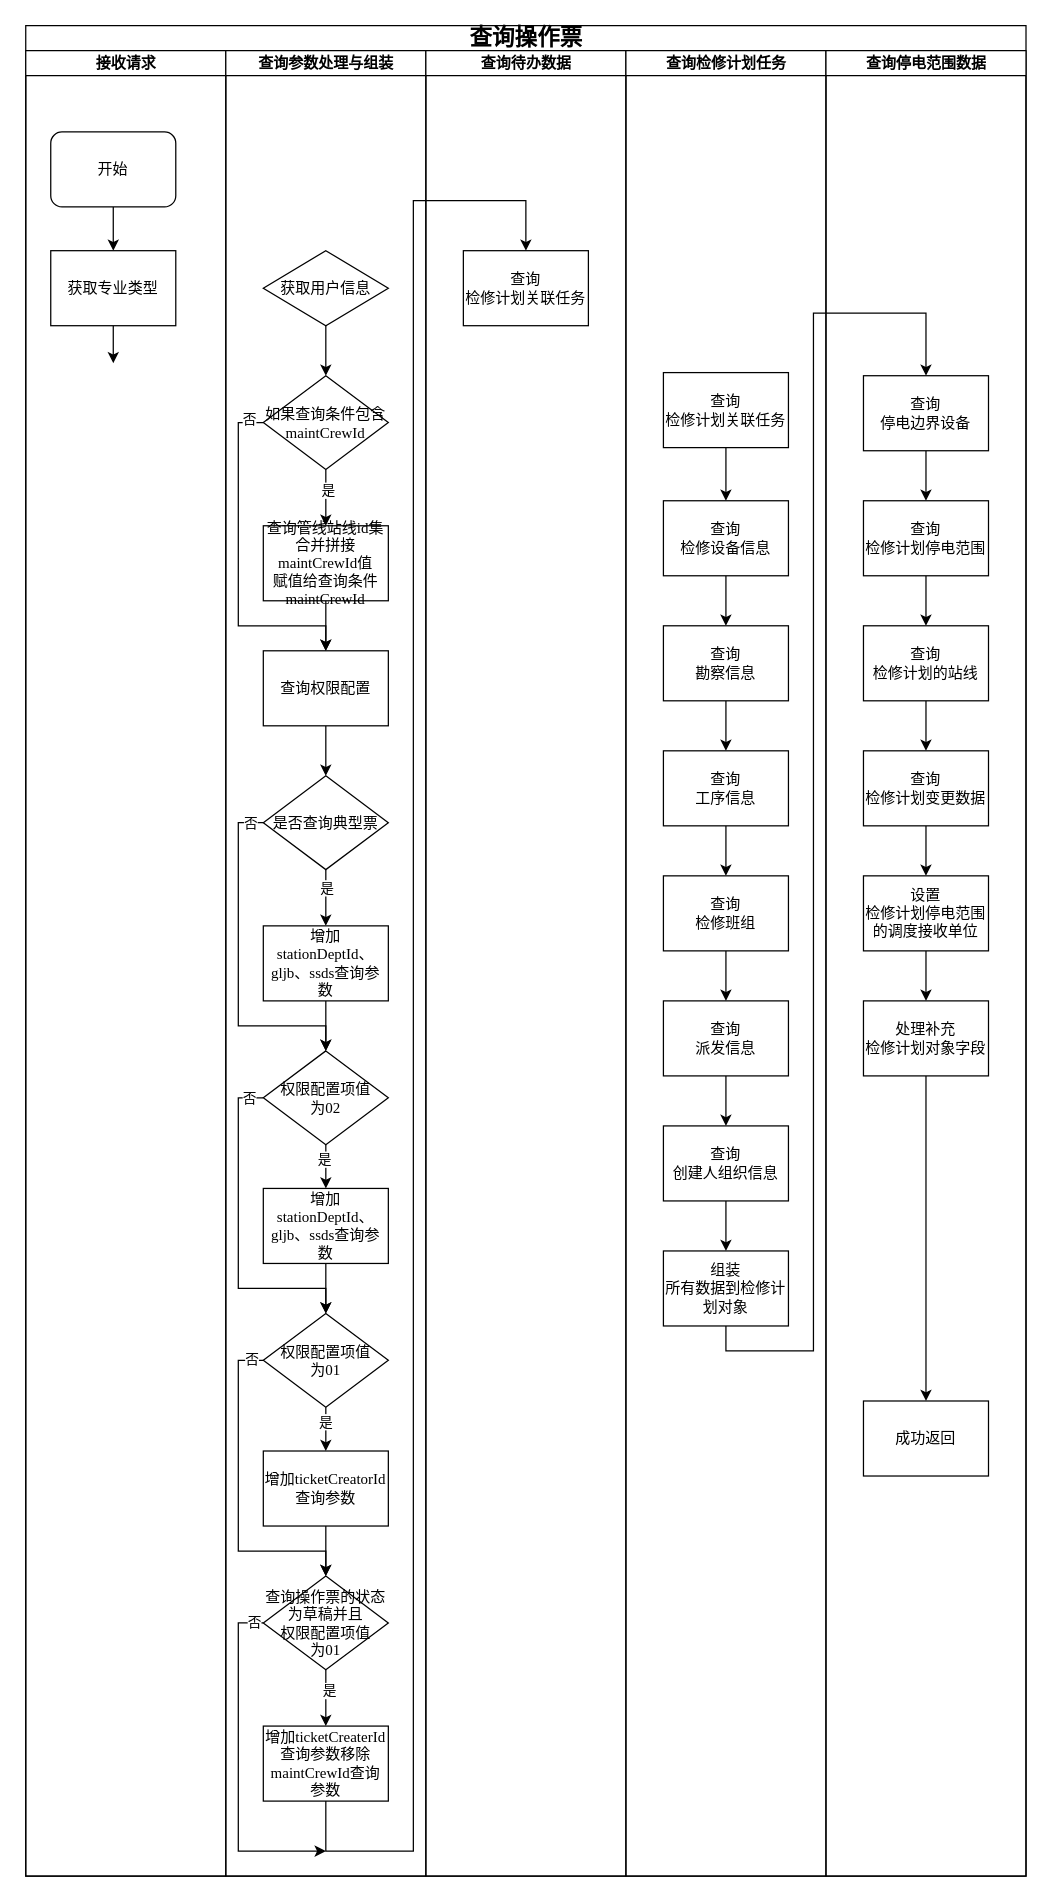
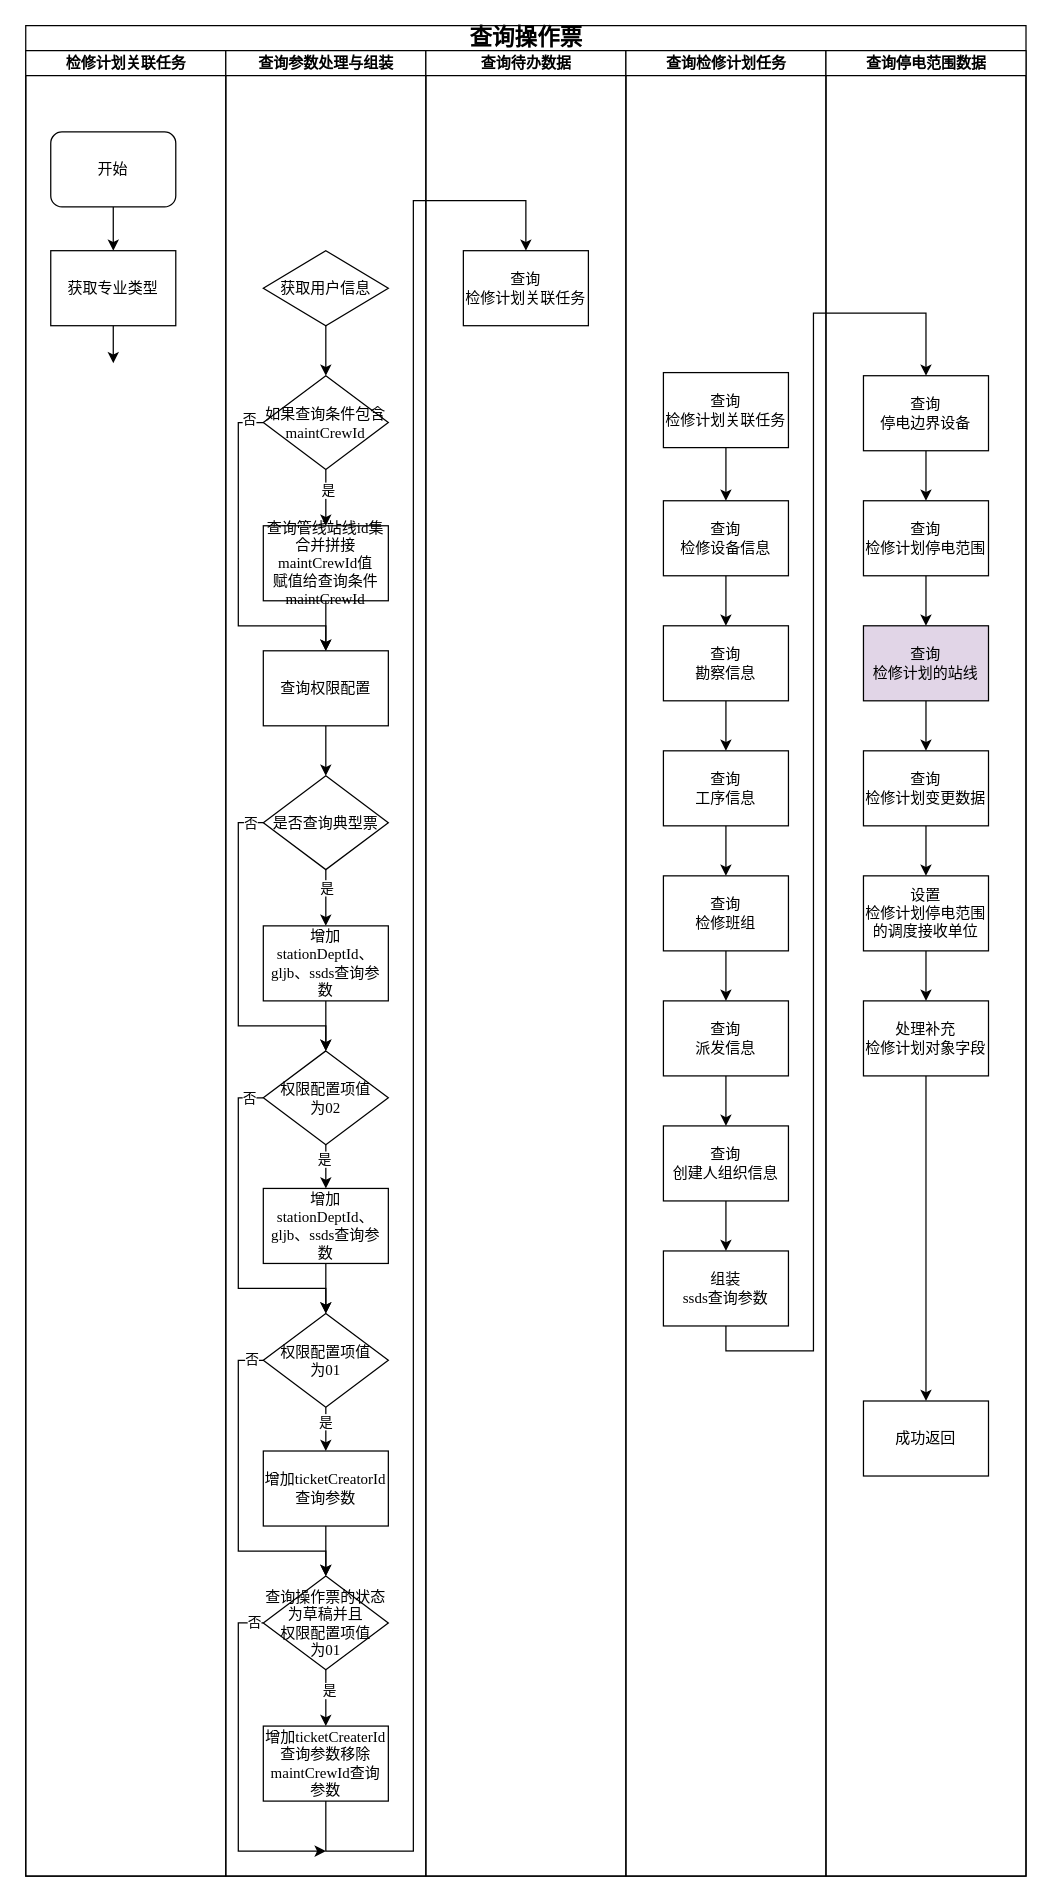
(126, 63) -> (126, 63)
(926, 663) -> (926, 663)
(726, 1288) -> (726, 1288)
